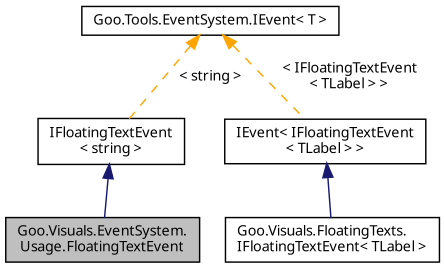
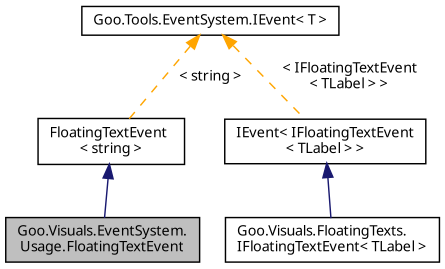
(111, 141) -> (111, 141)
